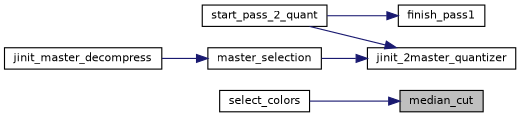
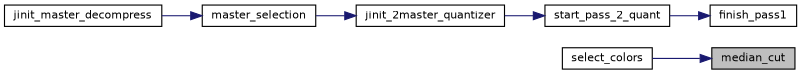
(347, 36) -> (519, 16)
